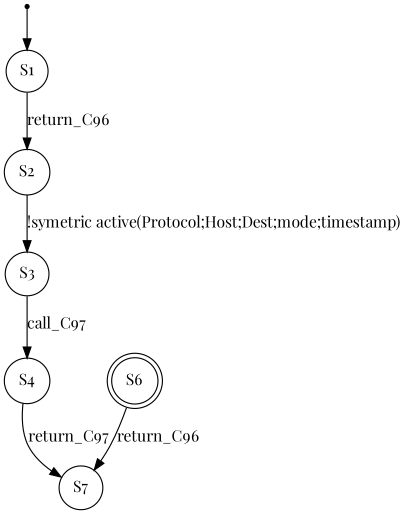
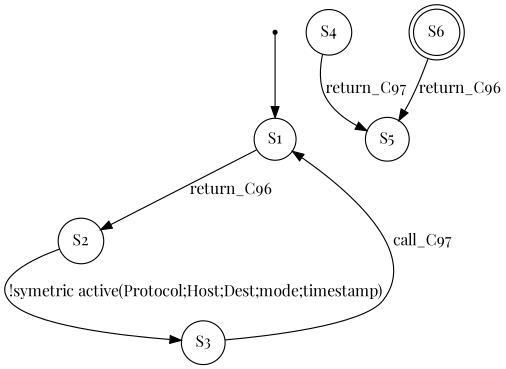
(27, 322) -> (387, 293)
(81, 488) -> (387, 139)
